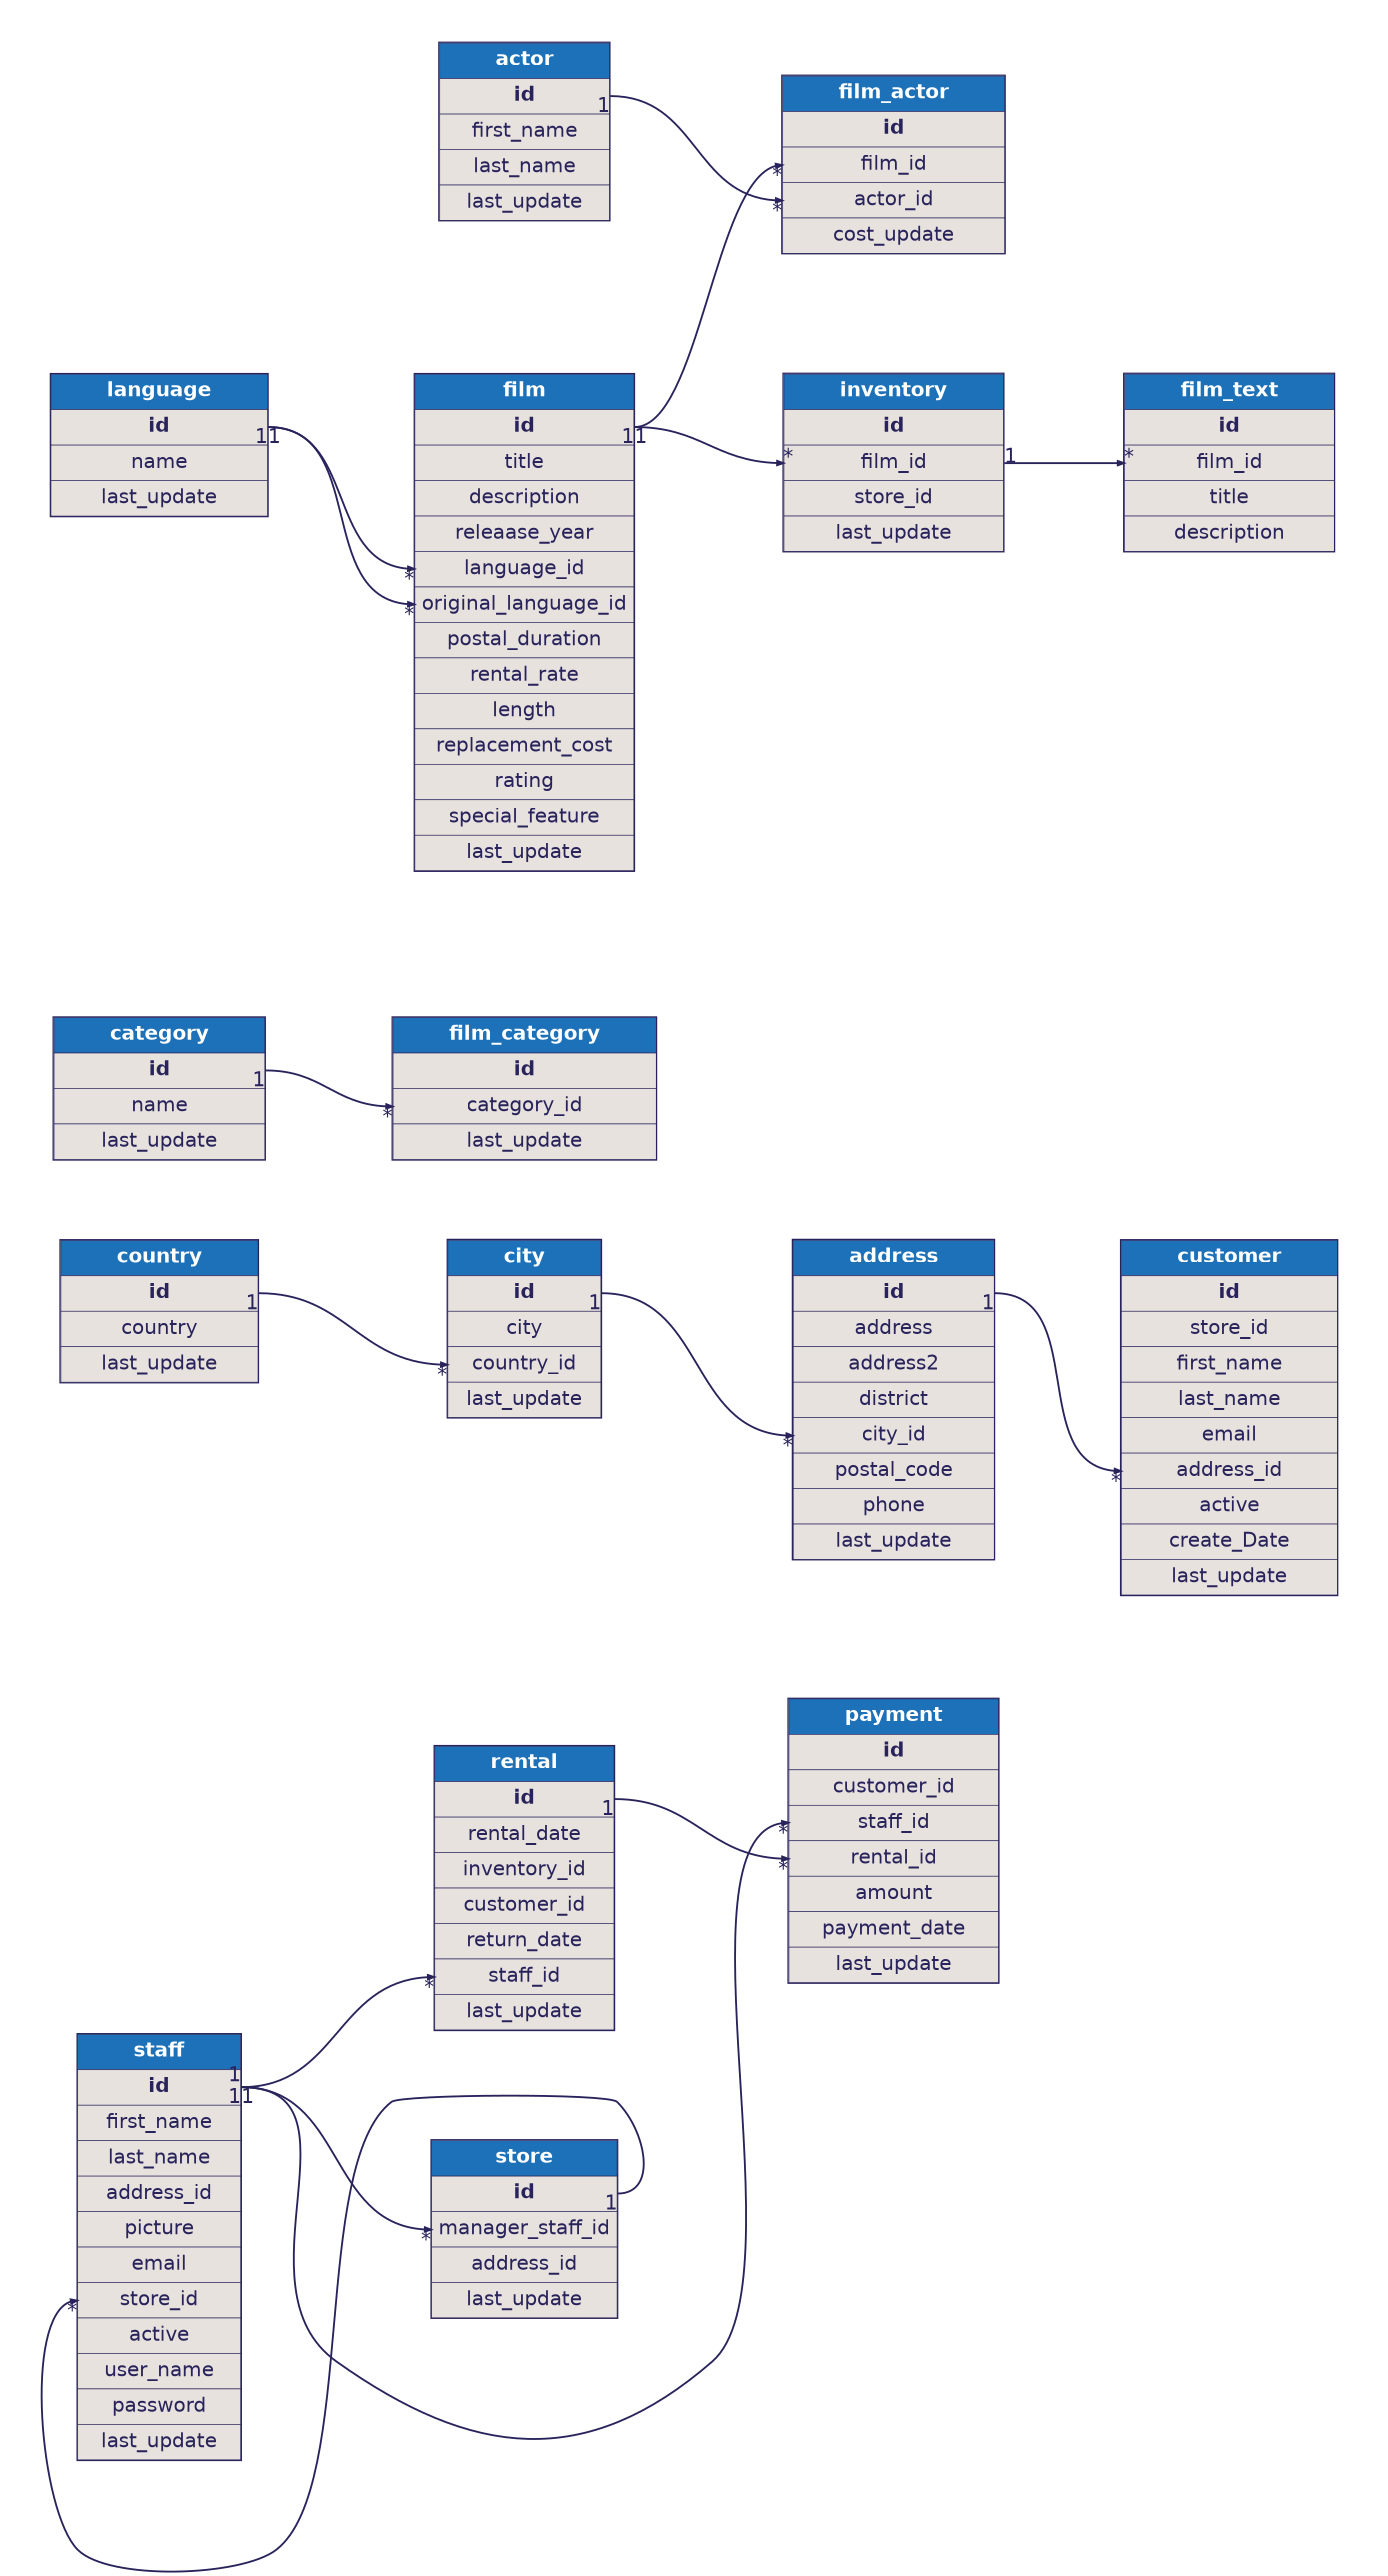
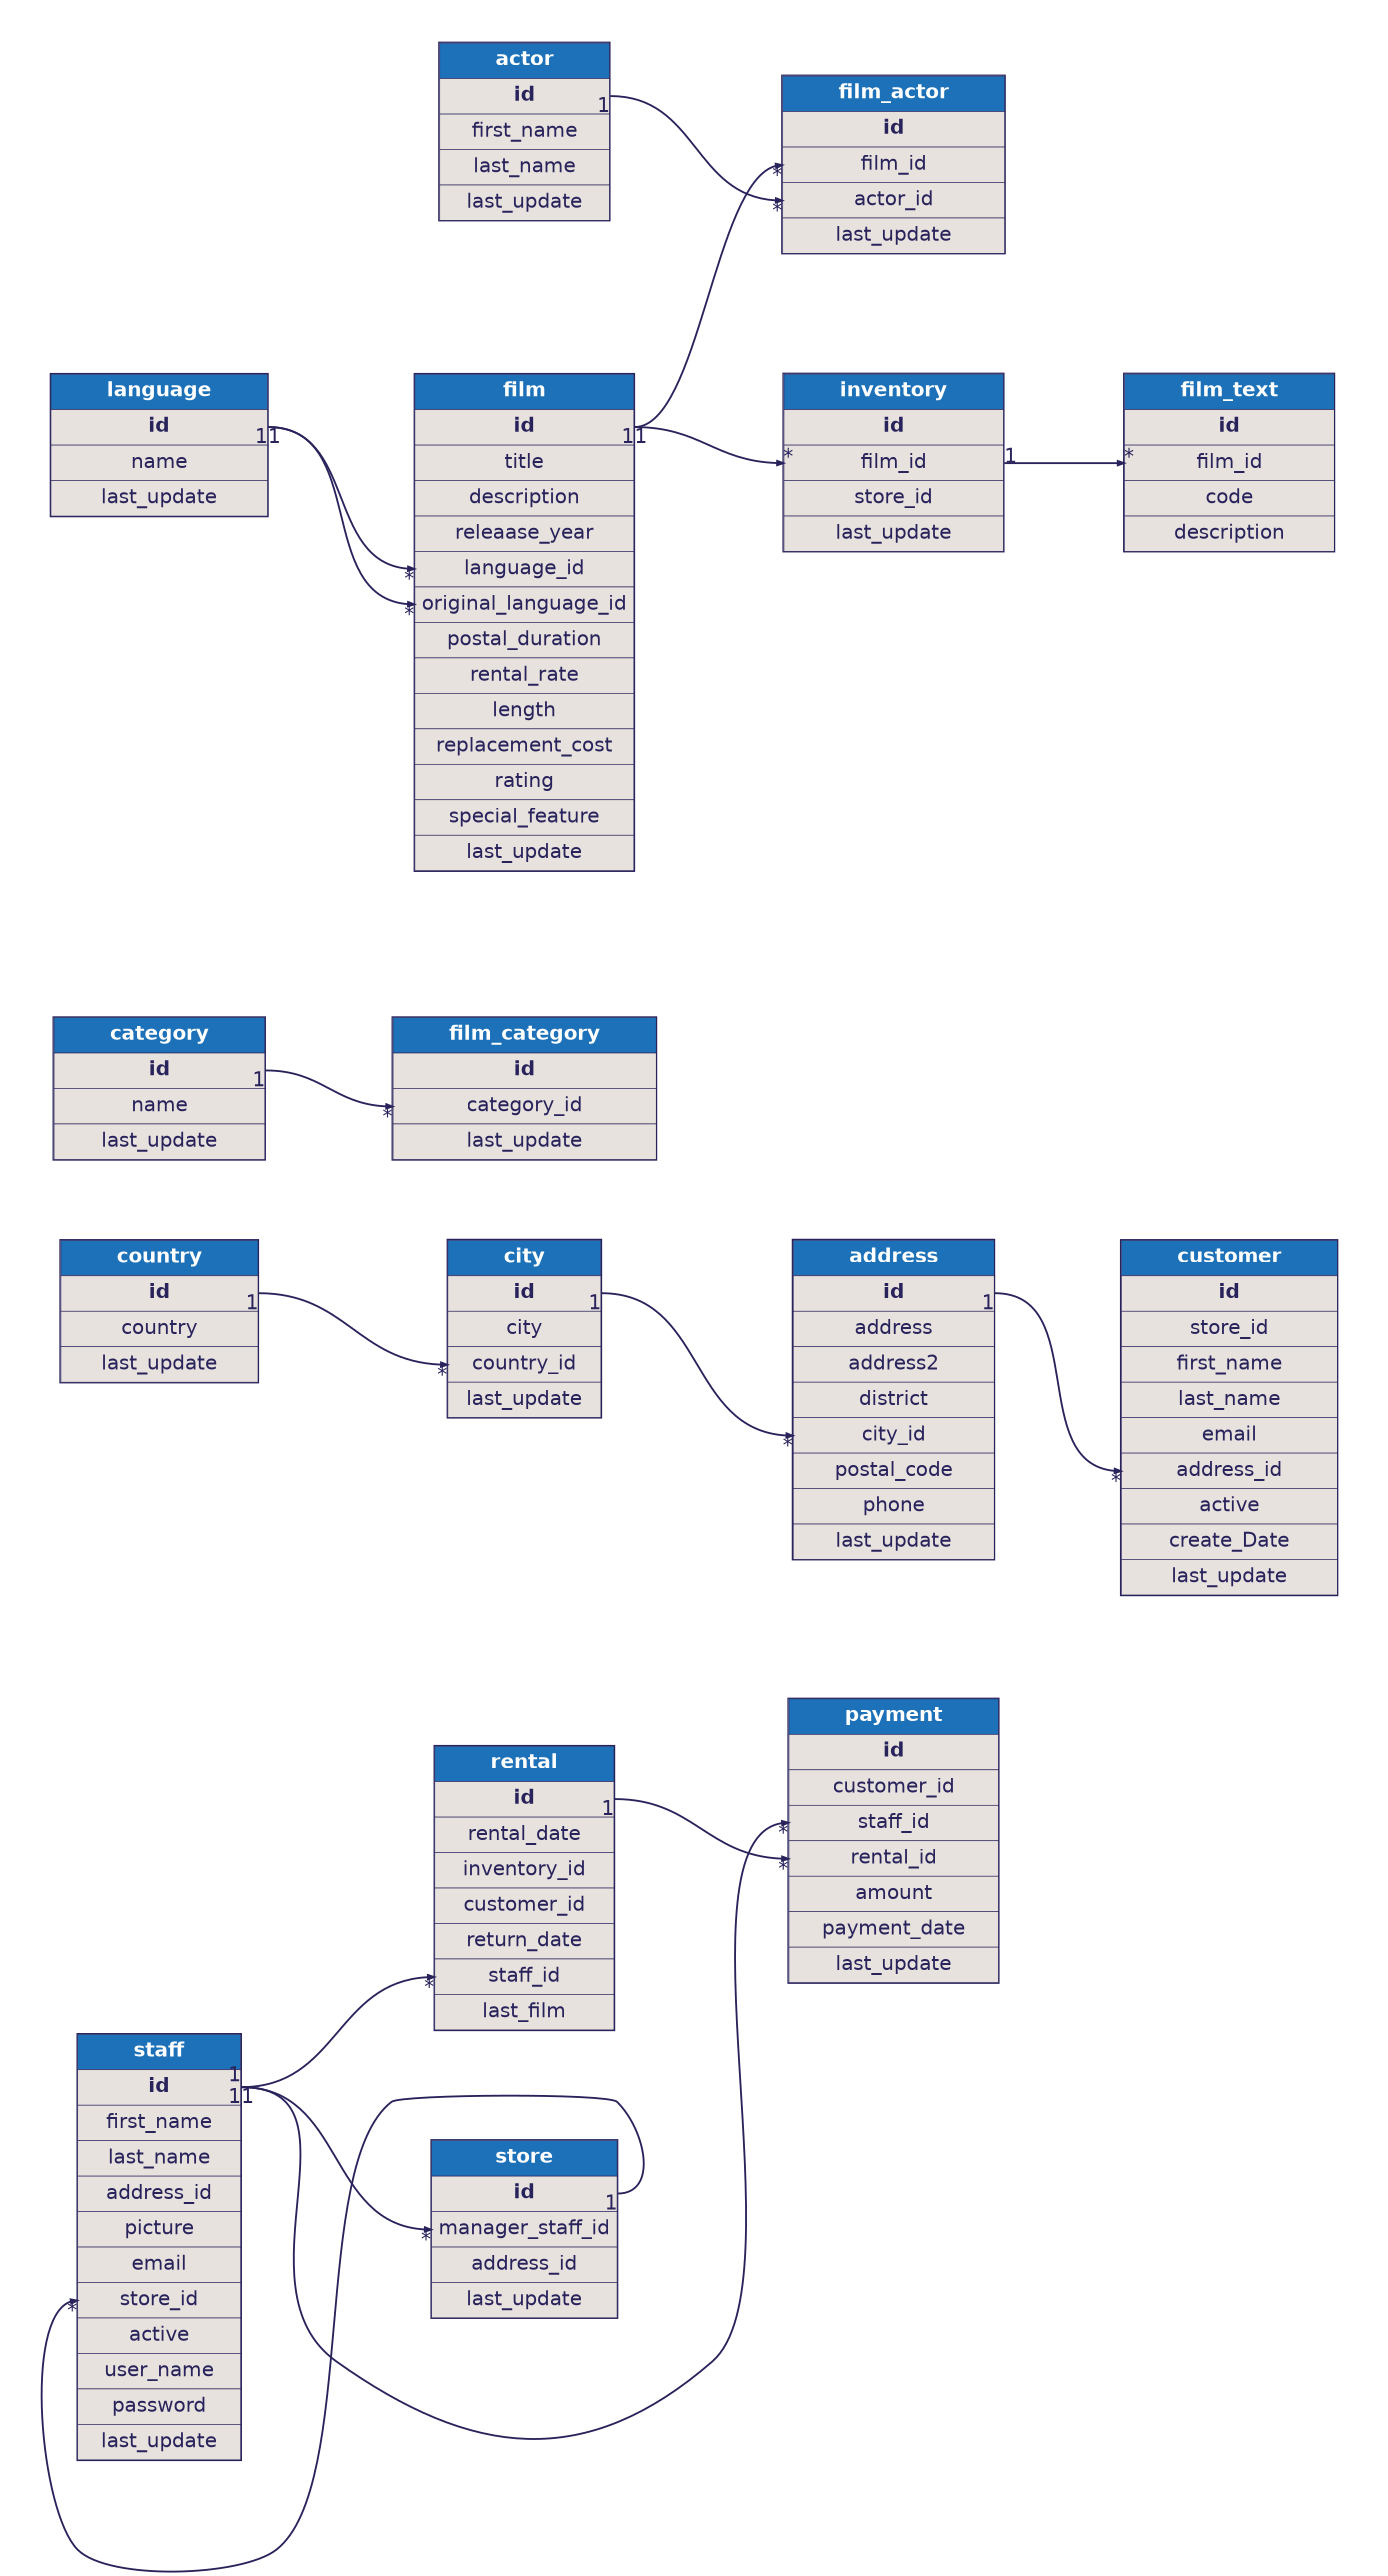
(894, 235) -> (894, 235)
(1229, 497) -> (1229, 497)
(524, 2011) -> (524, 2011)
